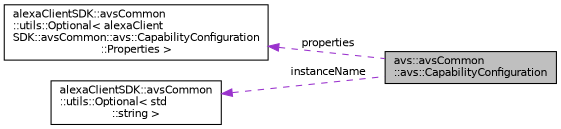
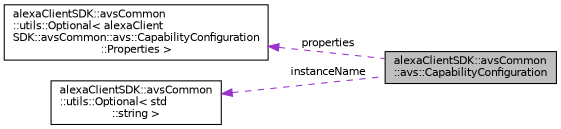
(471, 68) -> (471, 68)
